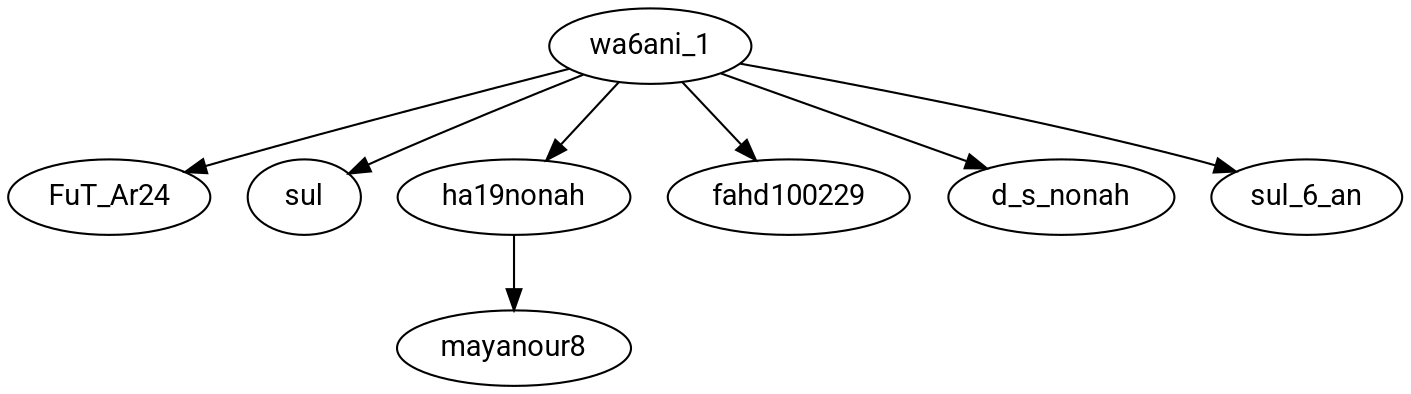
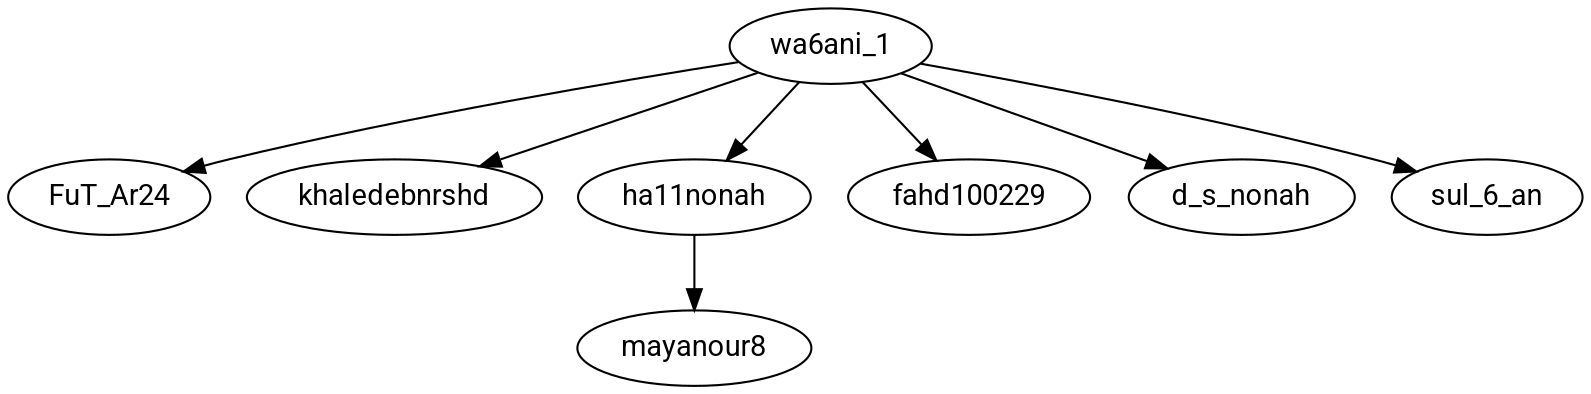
(304, 197) -> (394, 197)
(514, 197) -> (694, 197)
